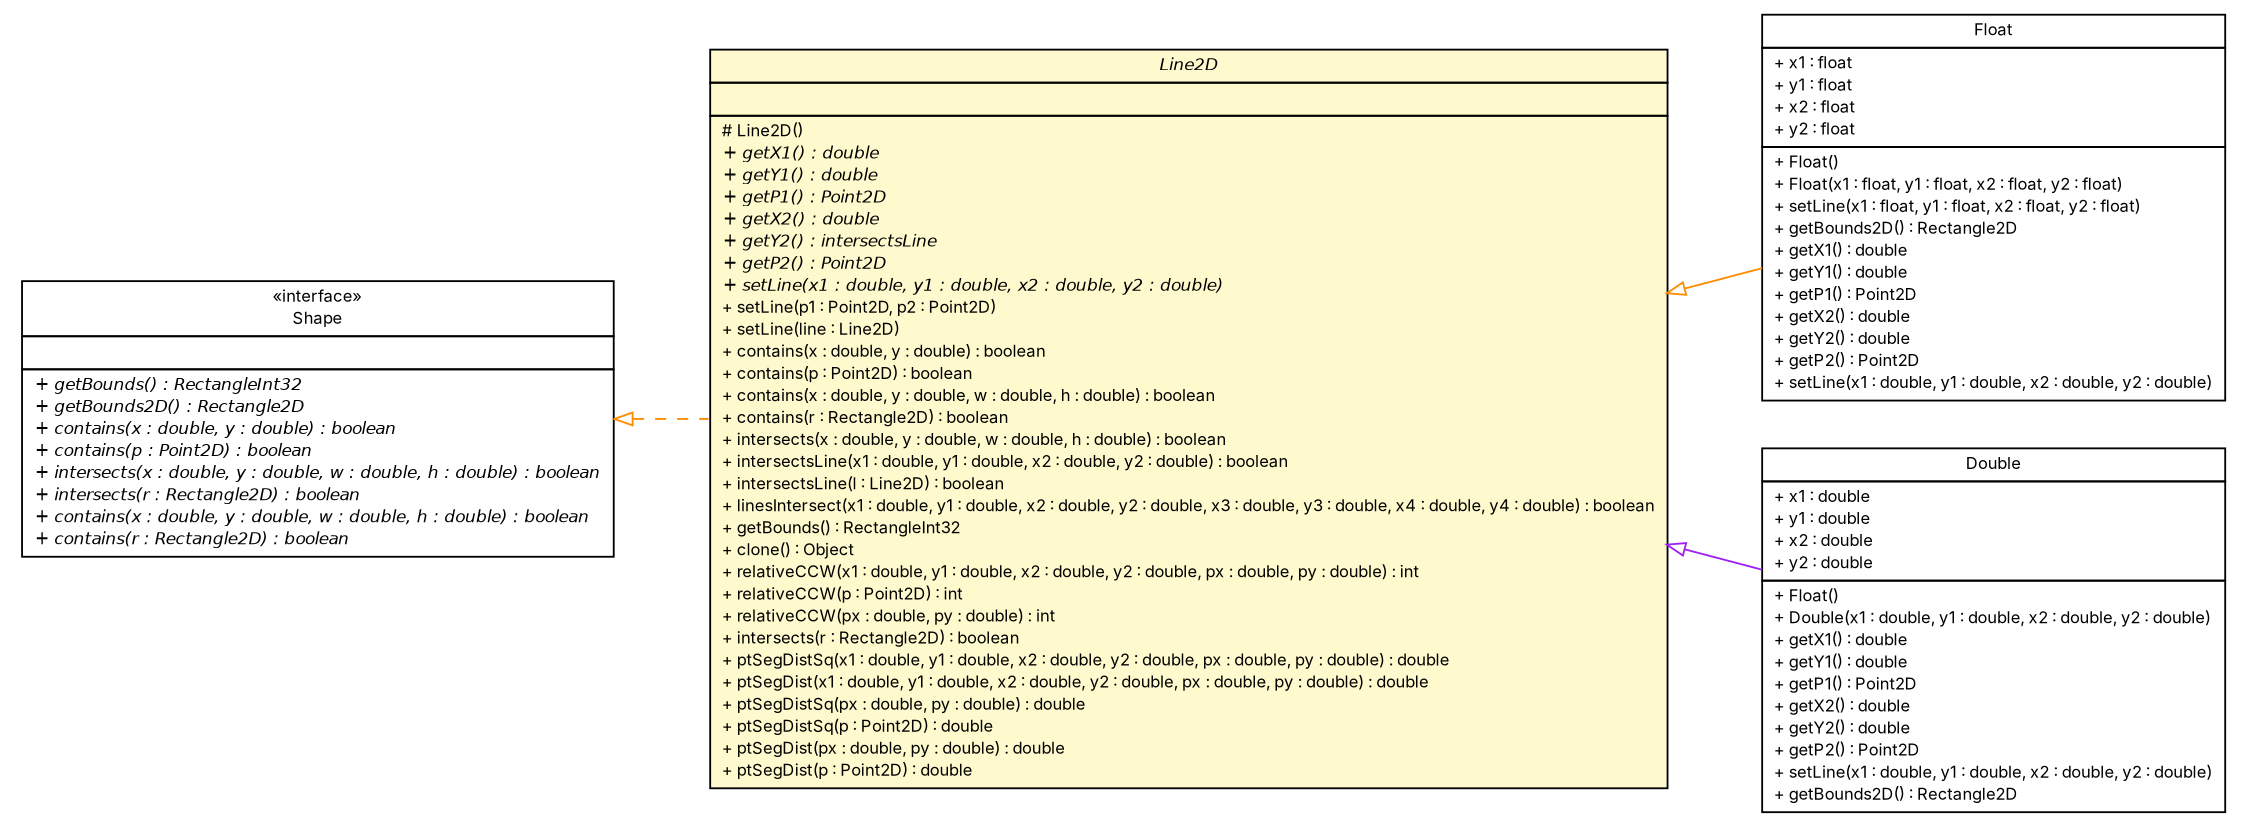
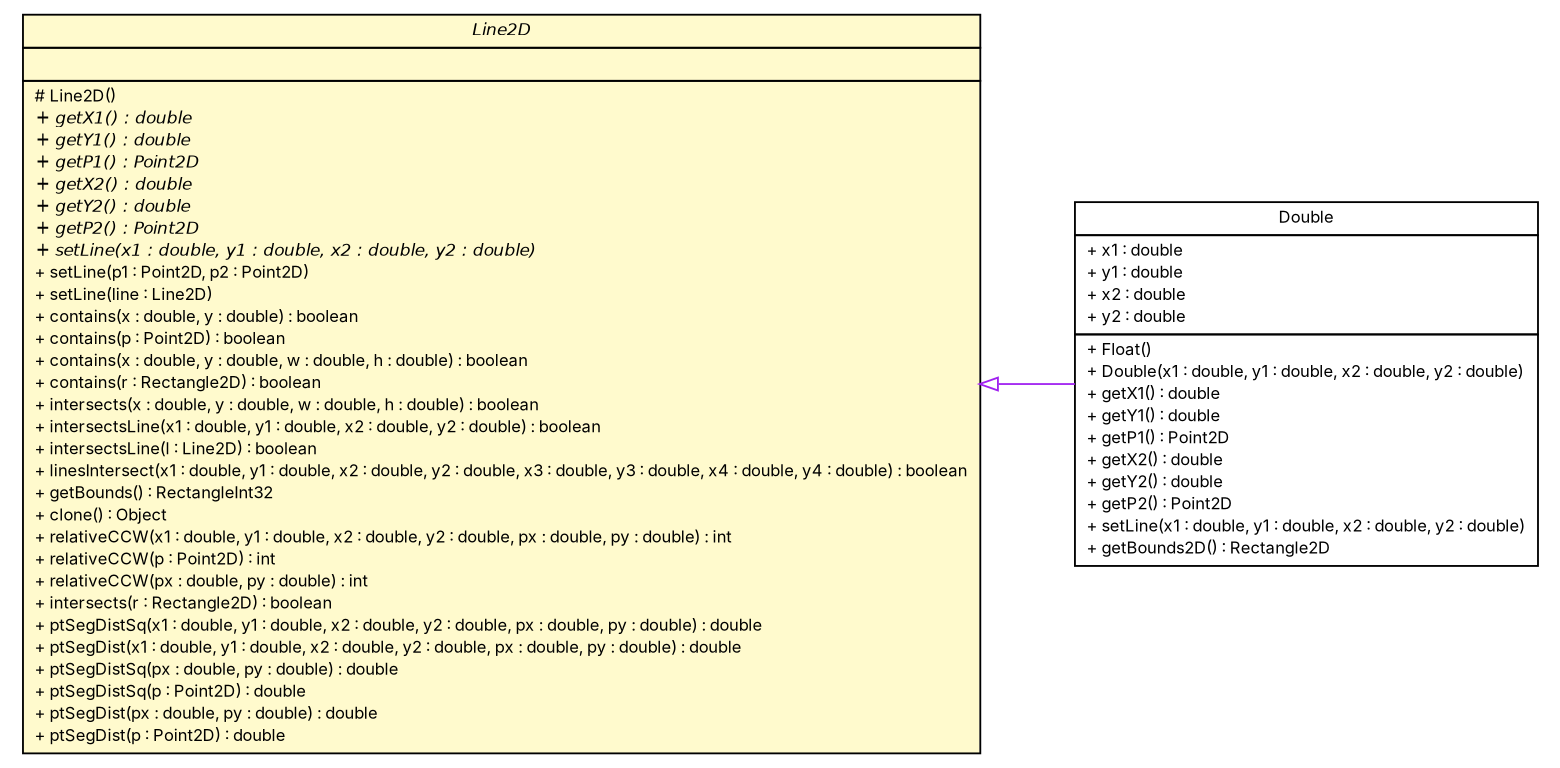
(1994, 208) -> none
(831, 242) -> (114, 207)
(318, 419) -> none
